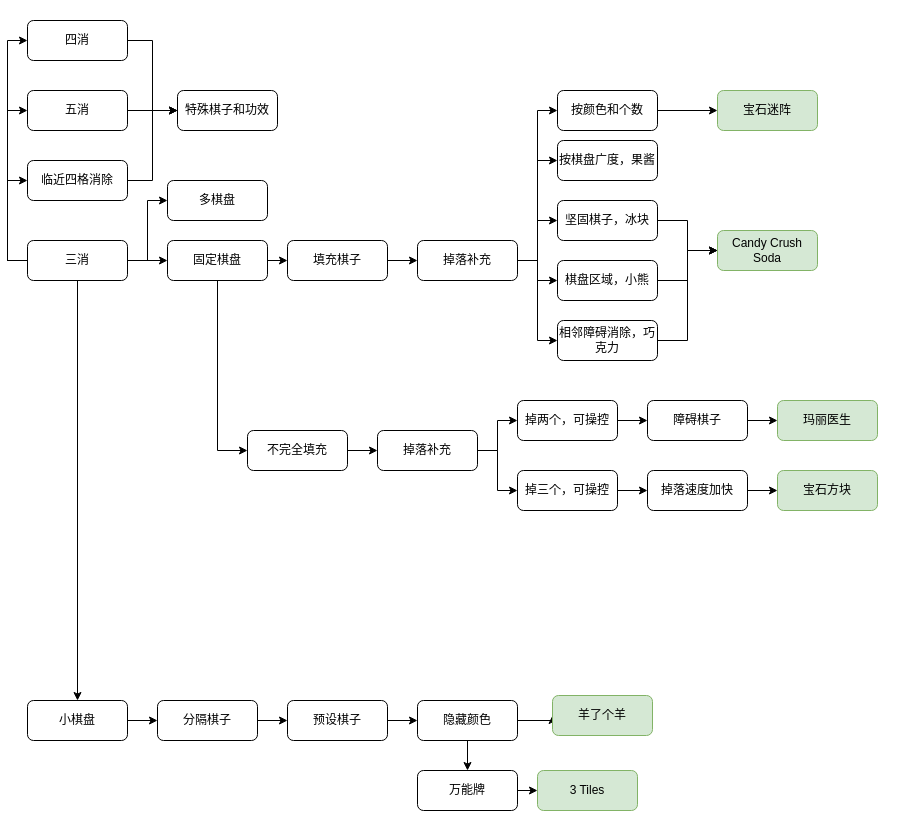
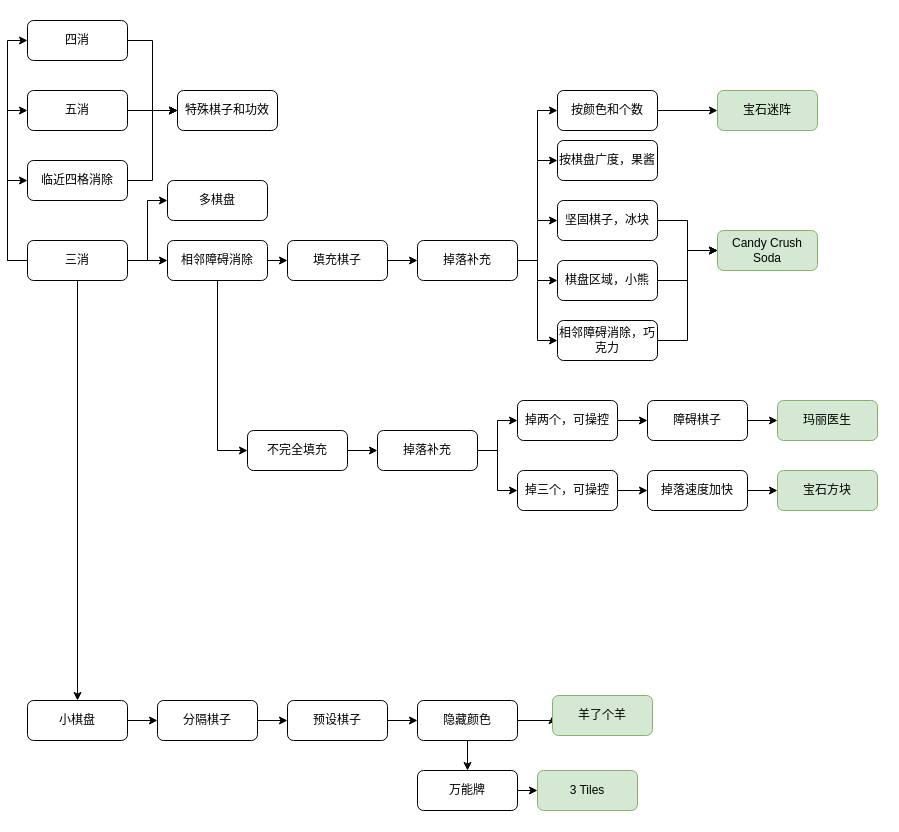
(218, 261) -> (218, 261)
